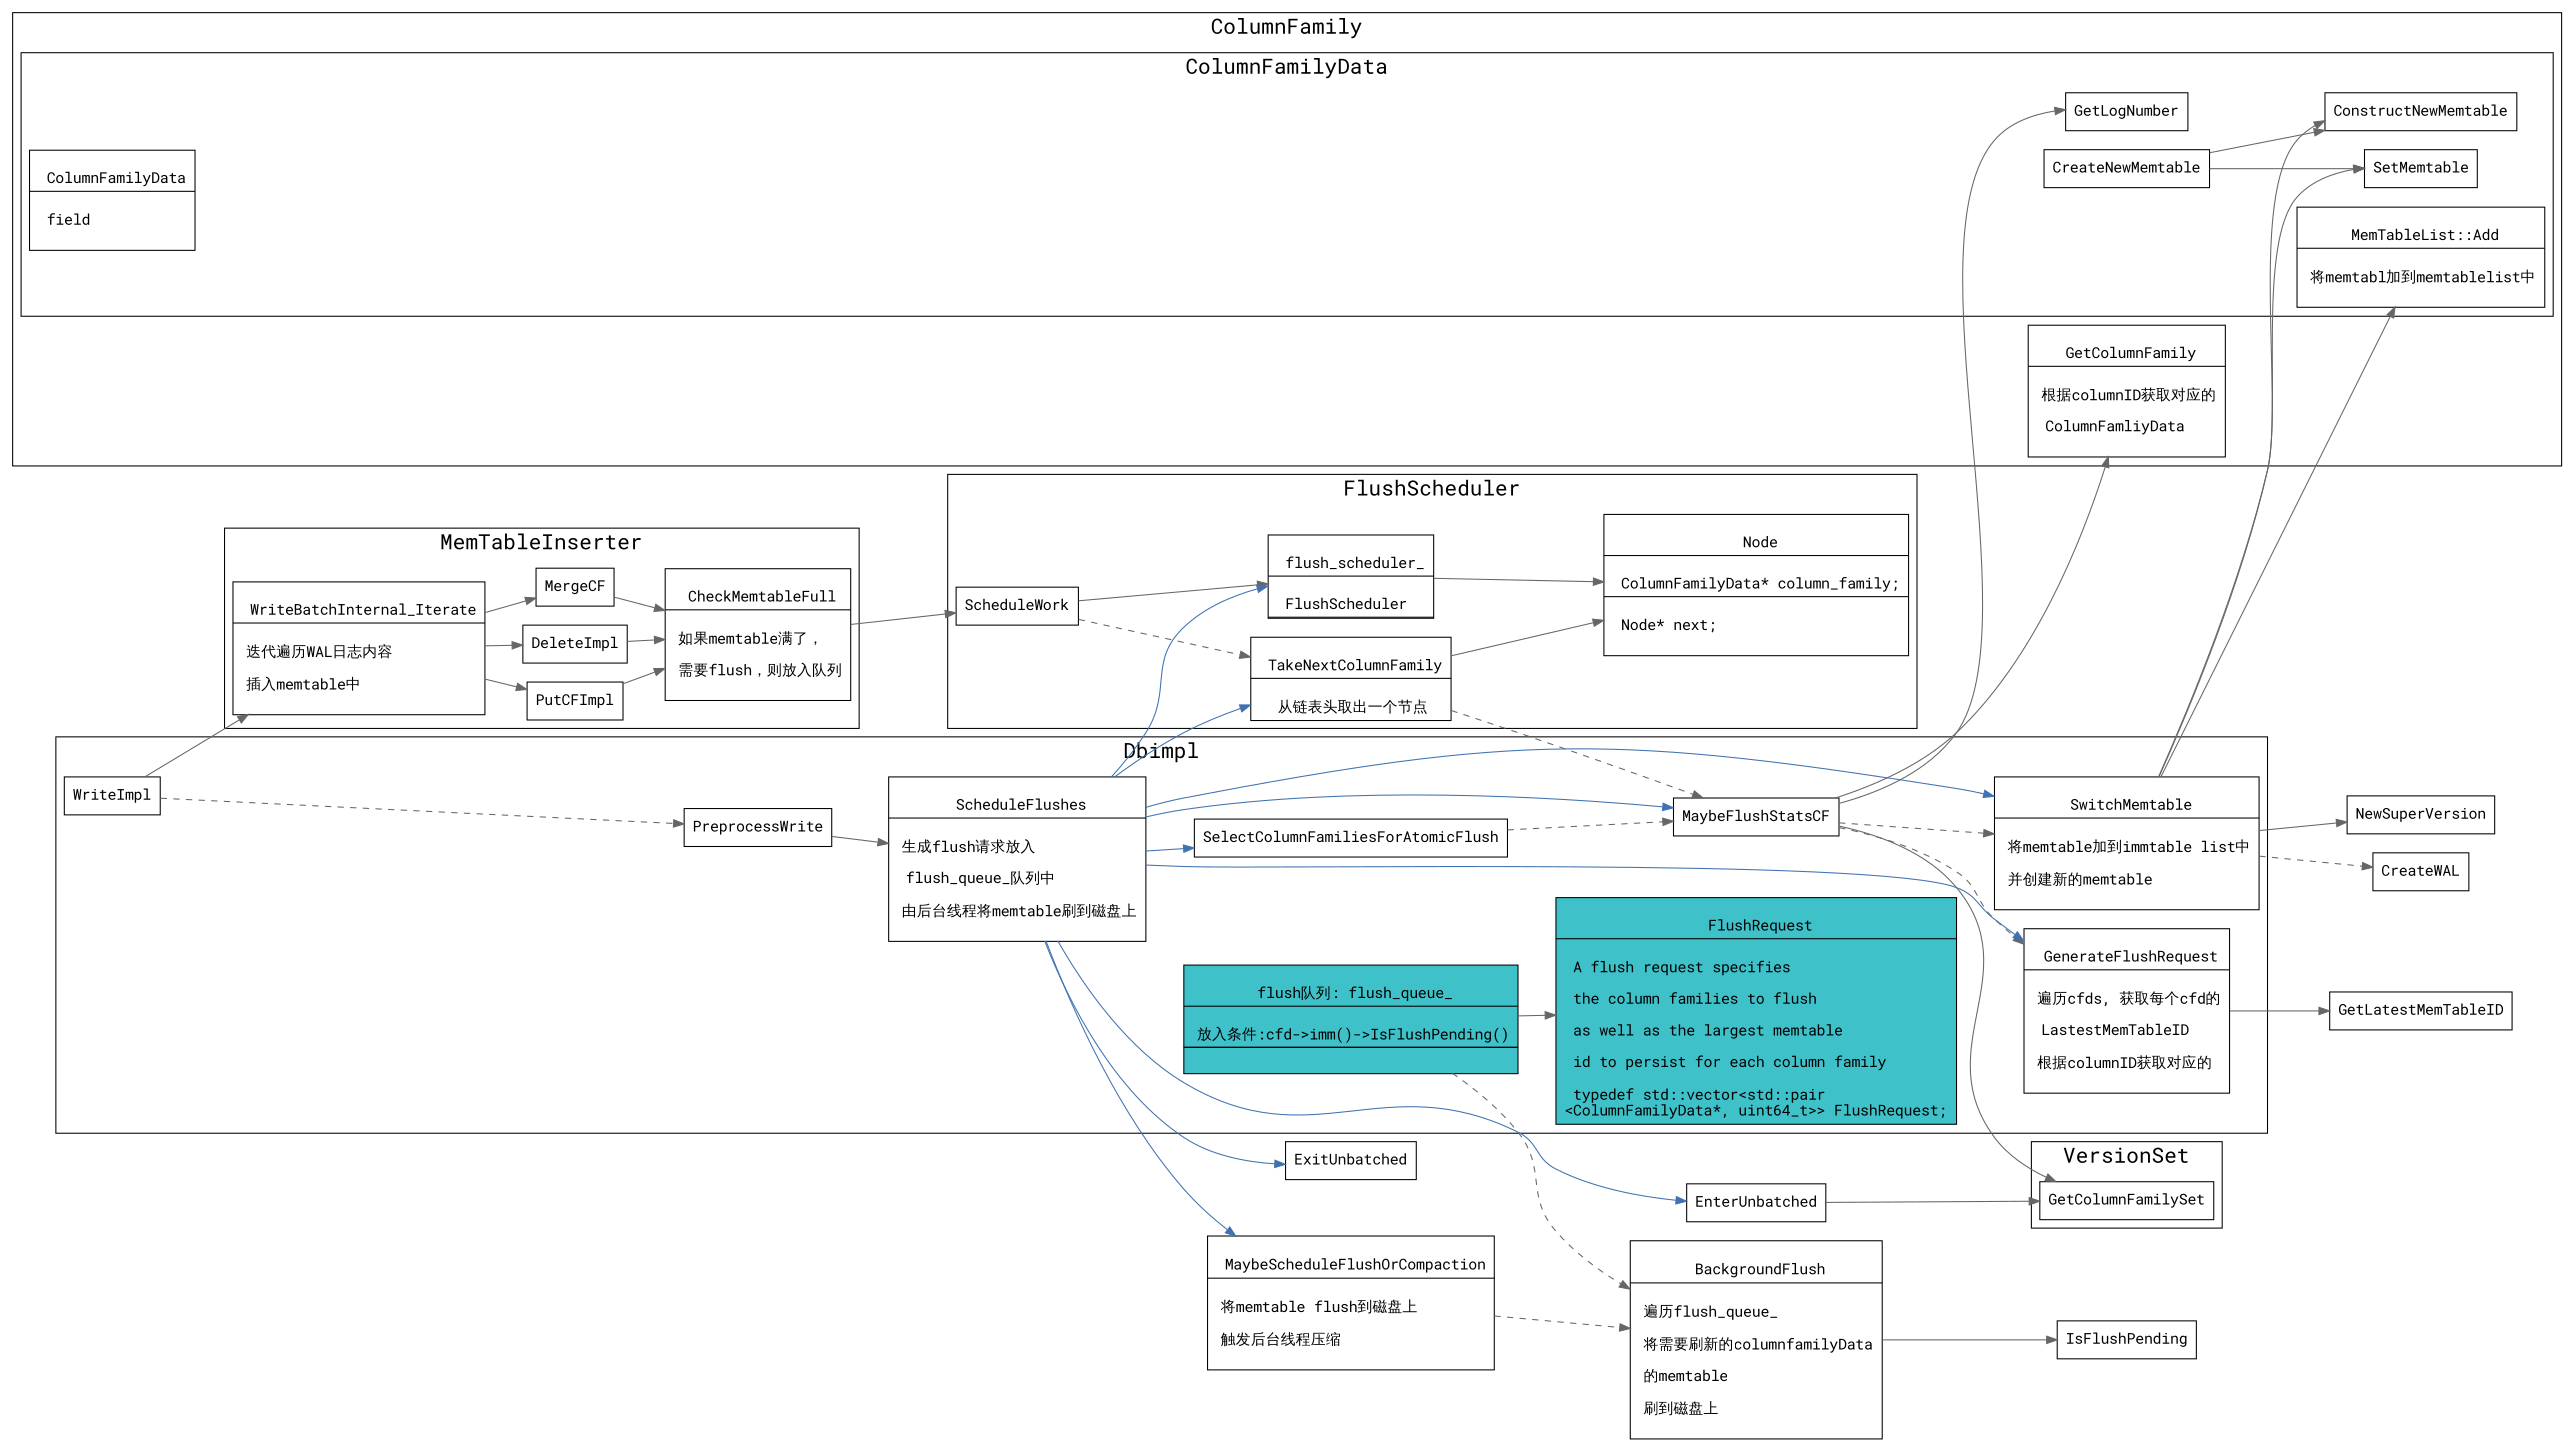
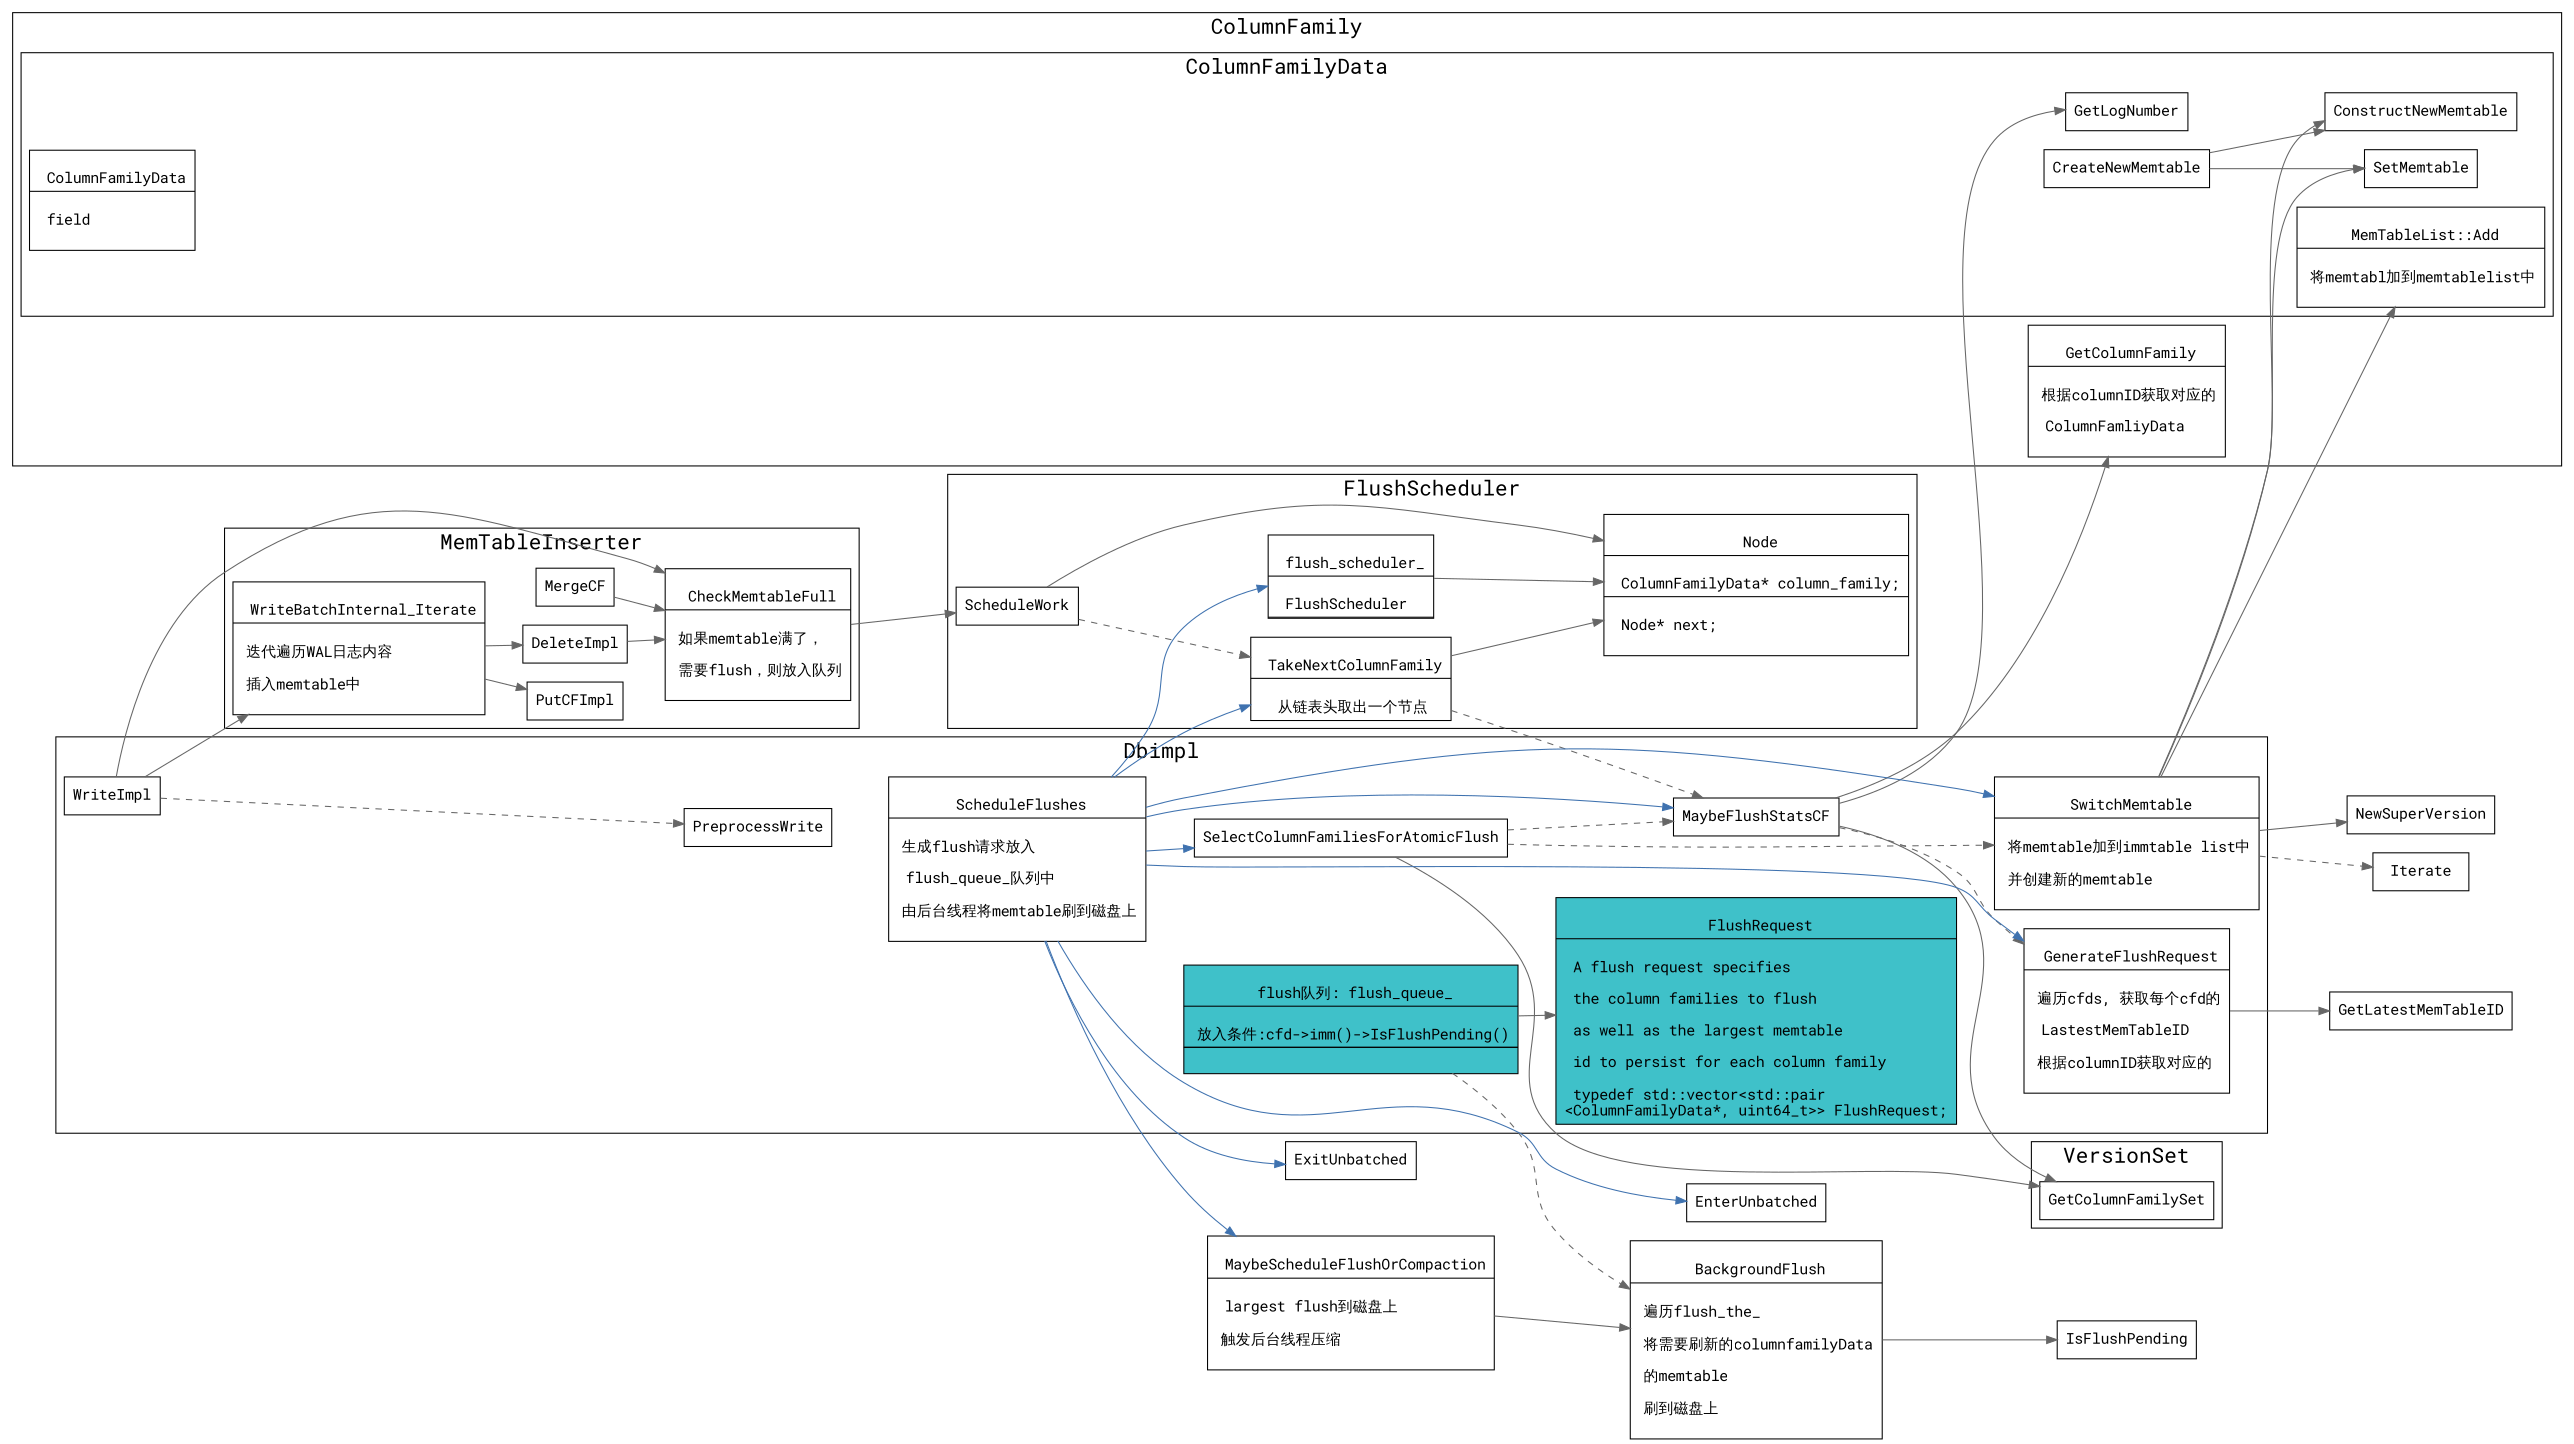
(1168, 593) -> (1314, 505)
(505, 607) -> none
(639, 678) -> (337, 520)
(1911, 828) -> (1745, 847)
(855, 839) -> none
(2421, 872) -> (2421, 872)
(1927, 1202) -> (1617, 1159)
(1317, 1307) -> (1307, 1307)
(1709, 1312) -> (1700, 1312)
(1557, 1322) -> (1557, 1322)
